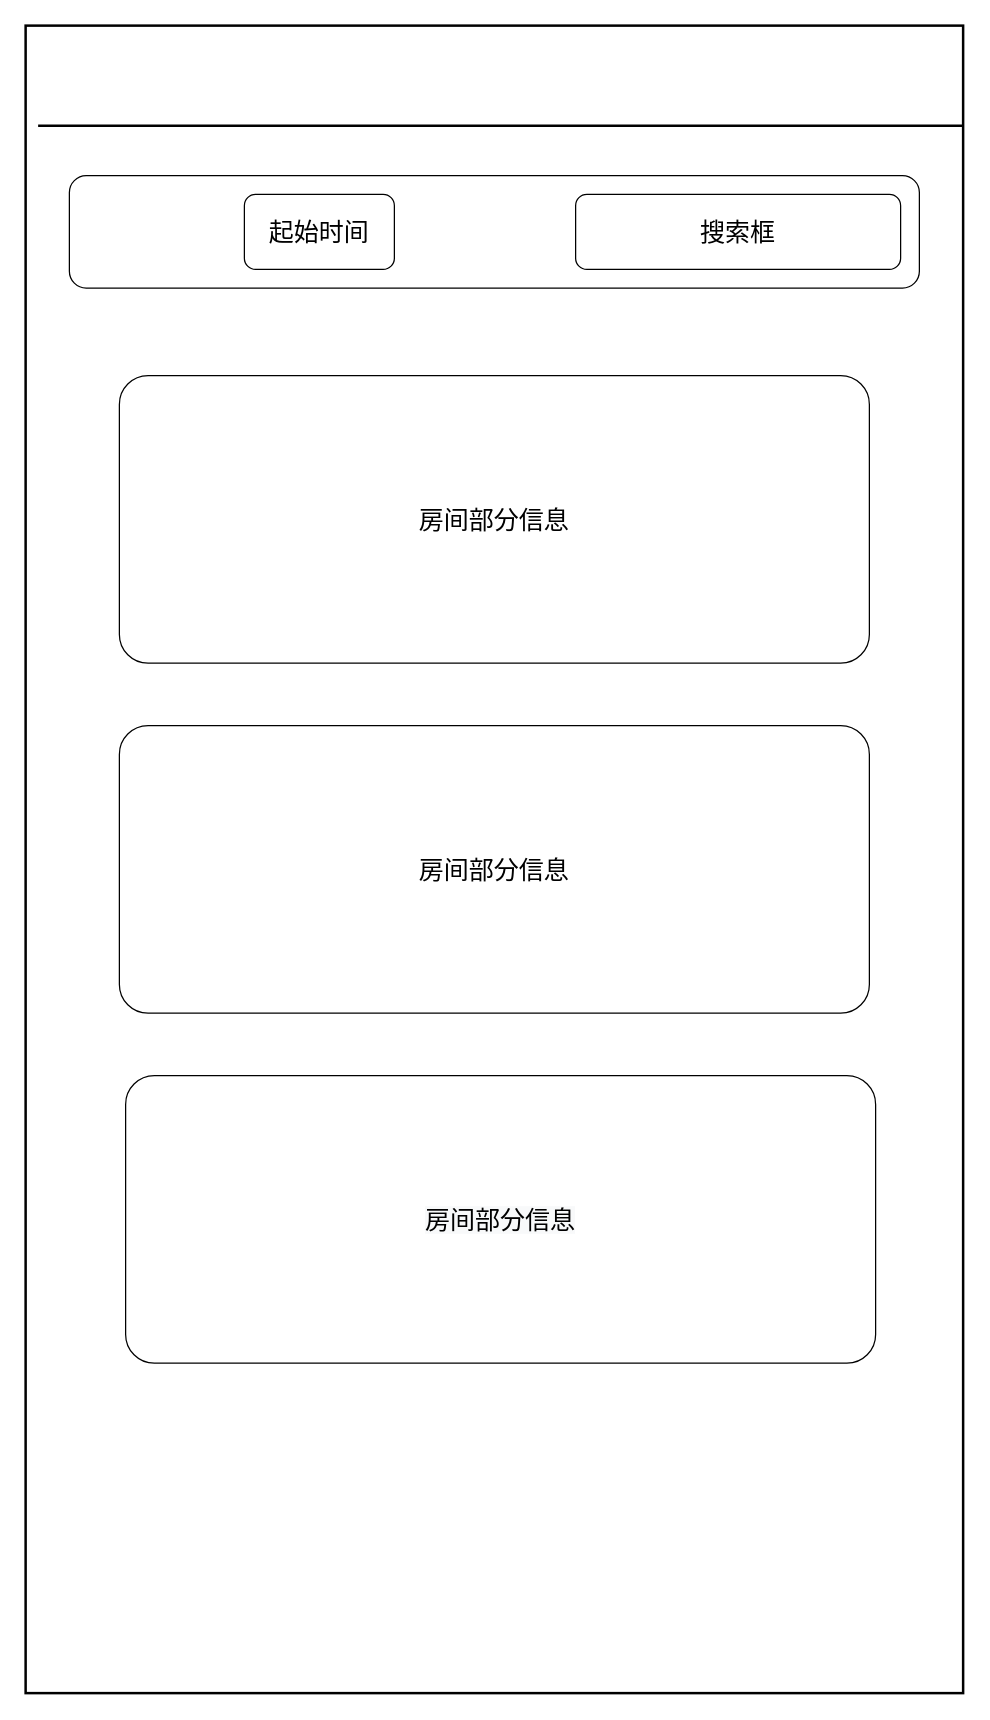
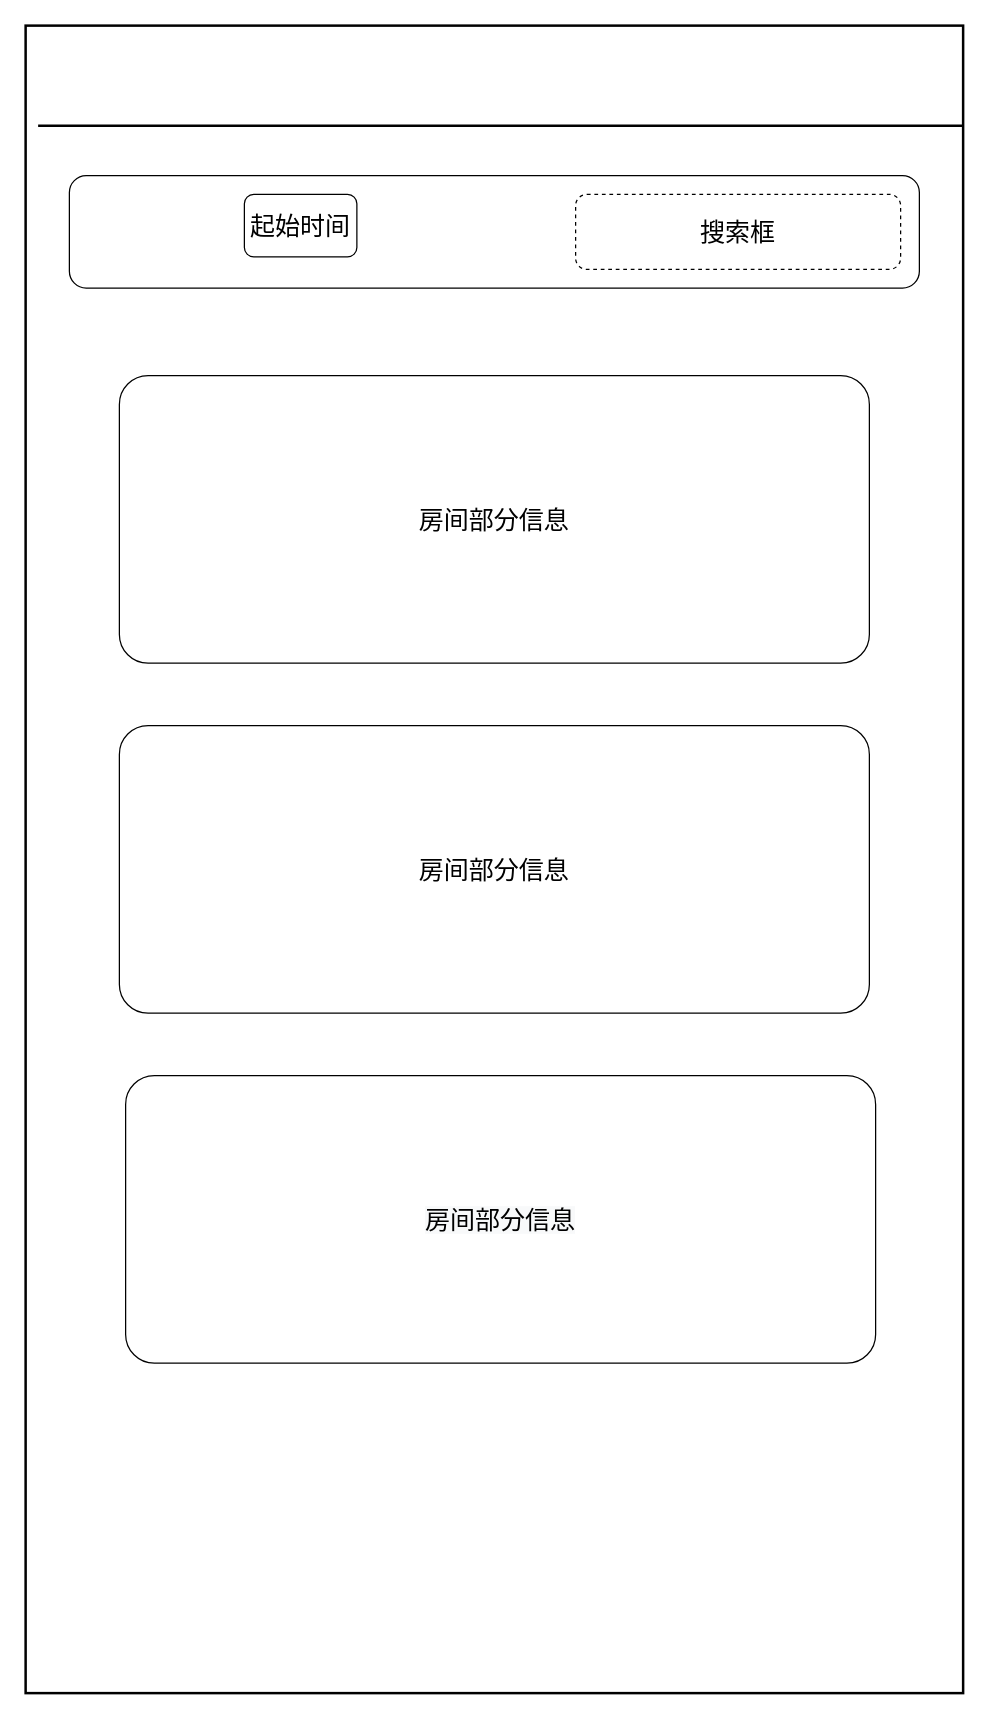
(319, 232) -> (301, 226)
(738, 232) -> (738, 232)
